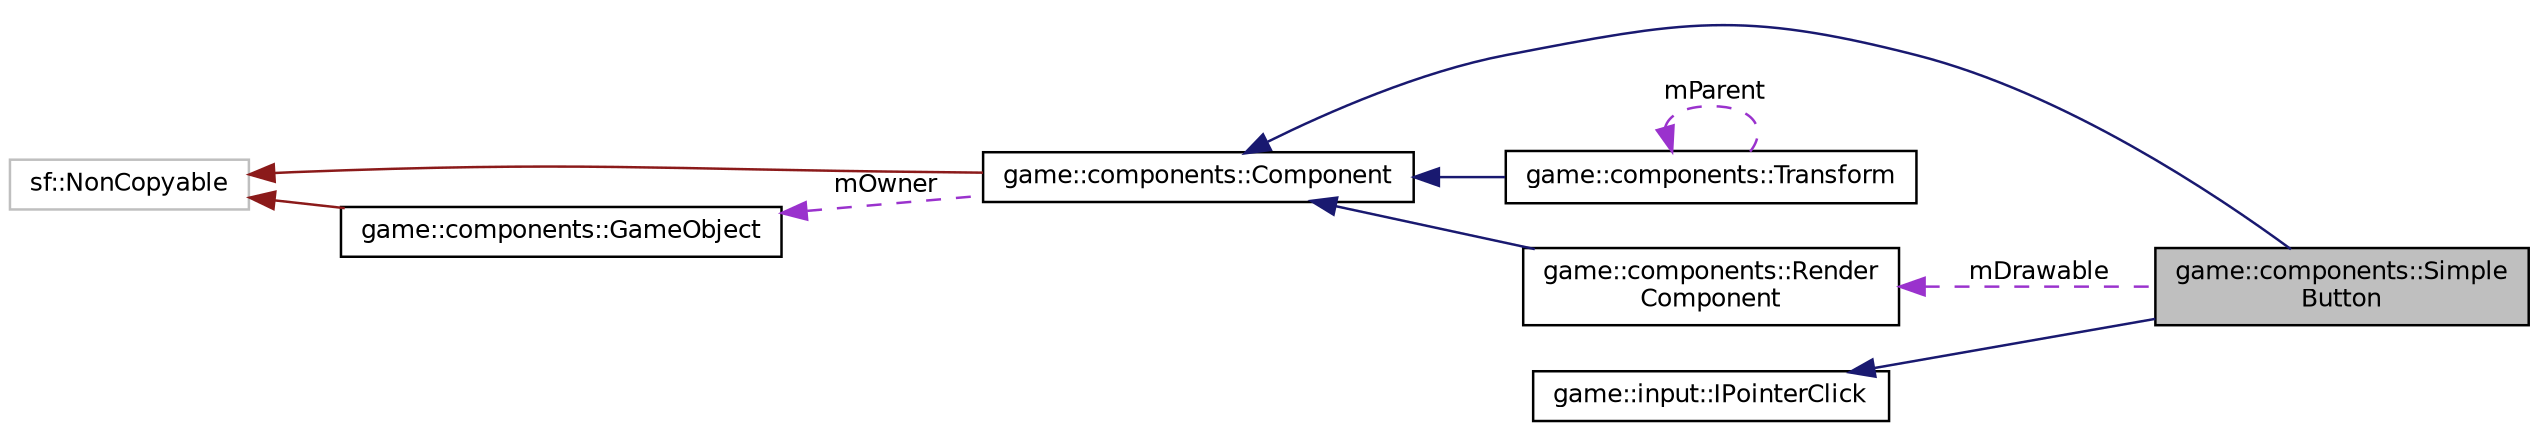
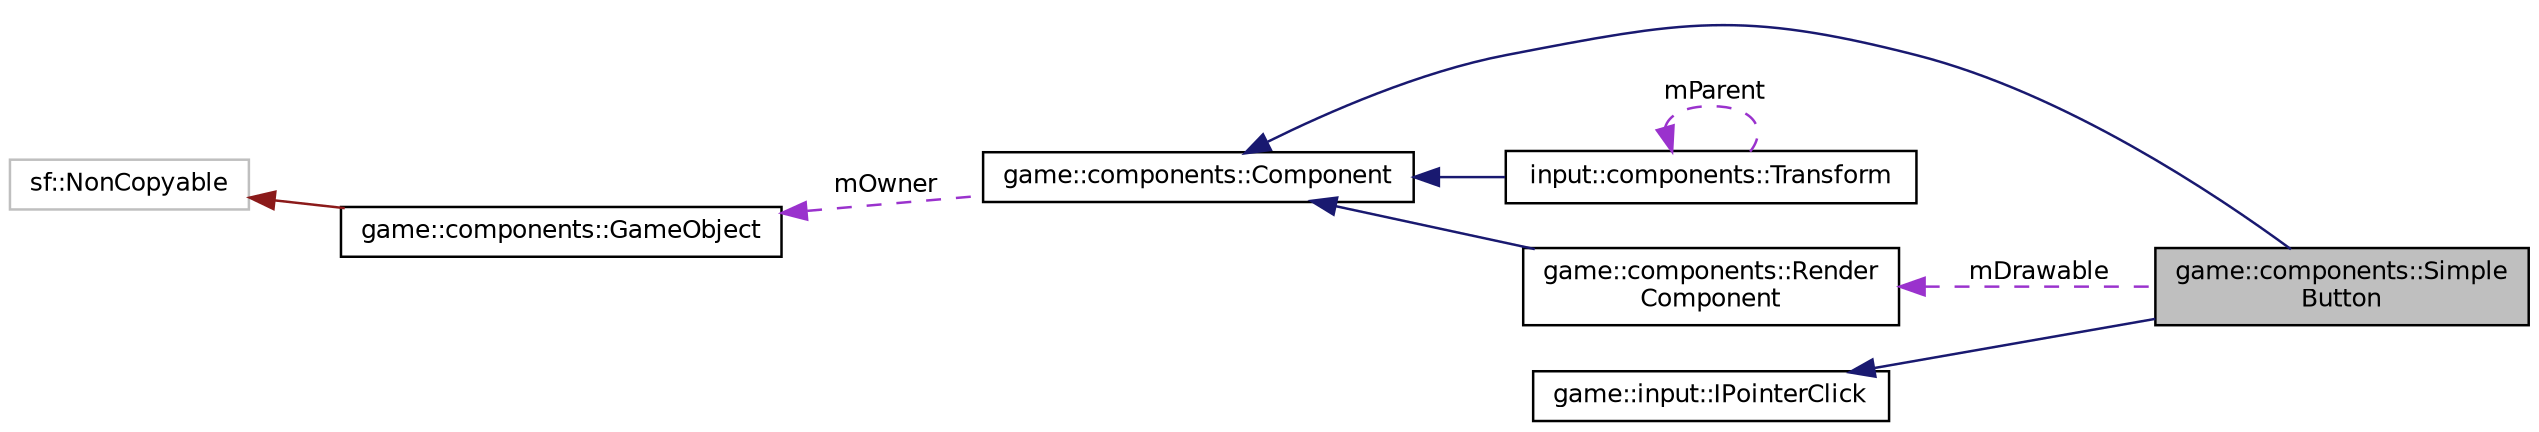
(629, 167) -> none
(1711, 177) -> (1711, 177)
